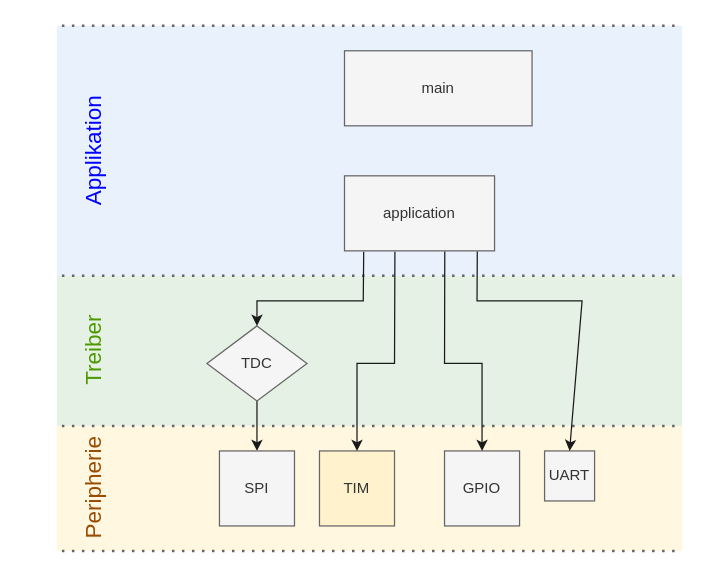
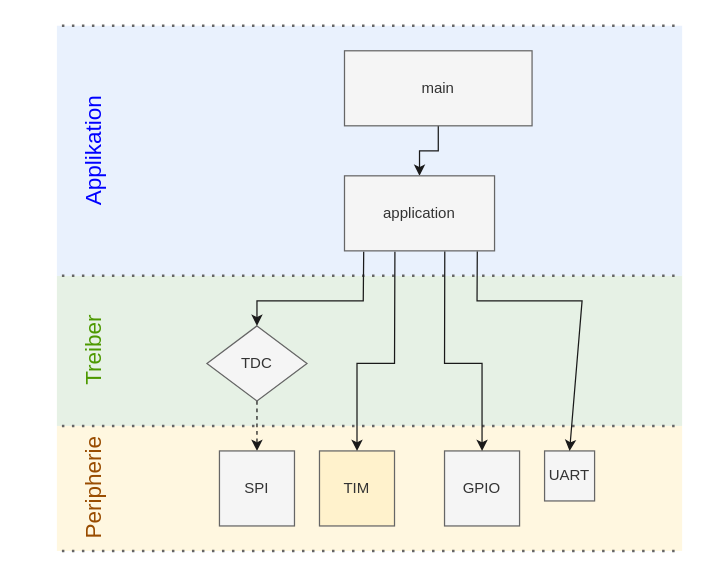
none -> (433, 151)
(257, 421) -> (257, 421)
